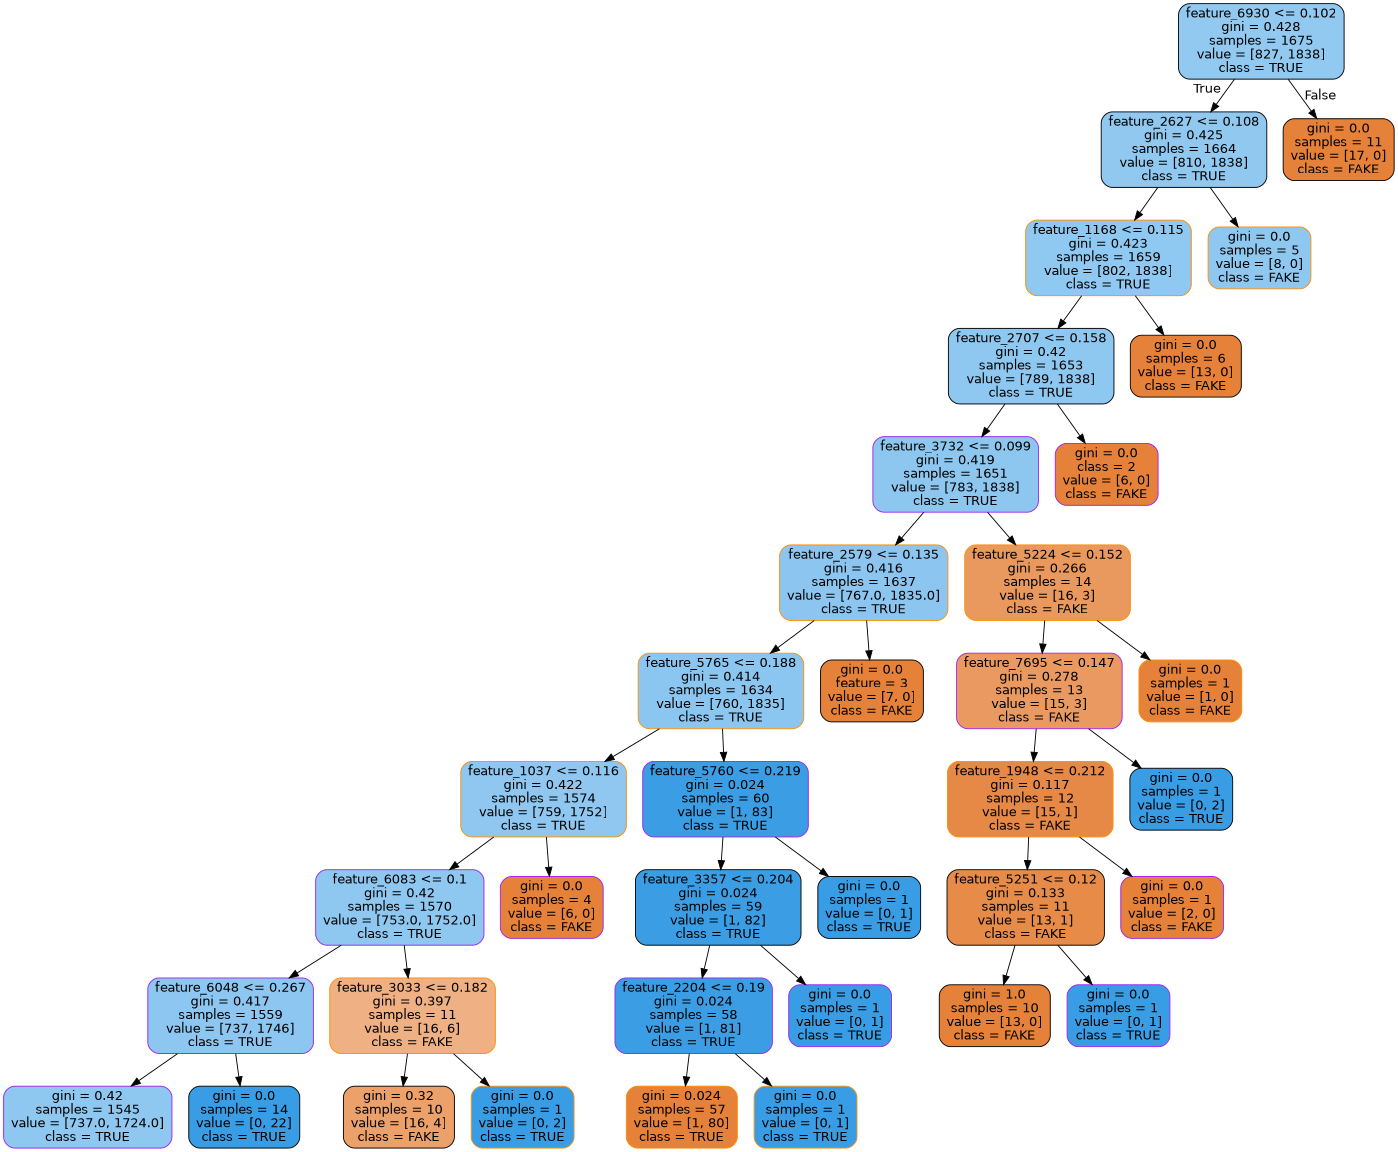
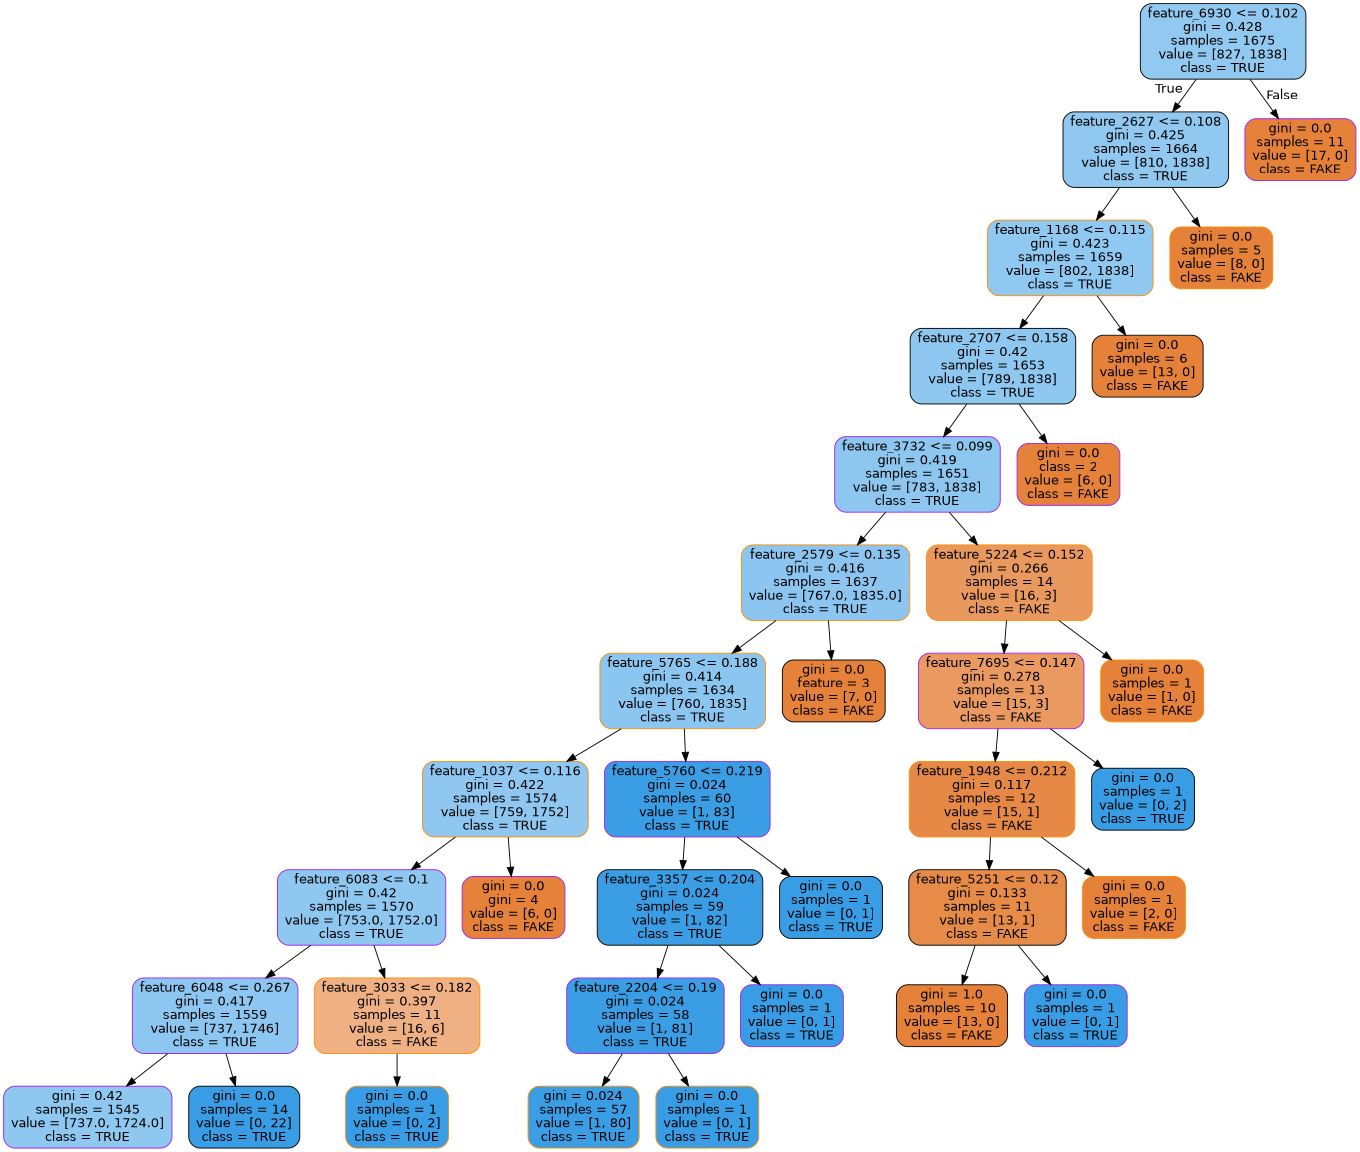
(1339, 150) -> (1300, 150)
(1260, 258) -> (1221, 258)
(552, 907) -> (514, 907)
(1172, 907) -> (1134, 907)
(399, 1117) -> none
(682, 1117) -> (584, 1117)
